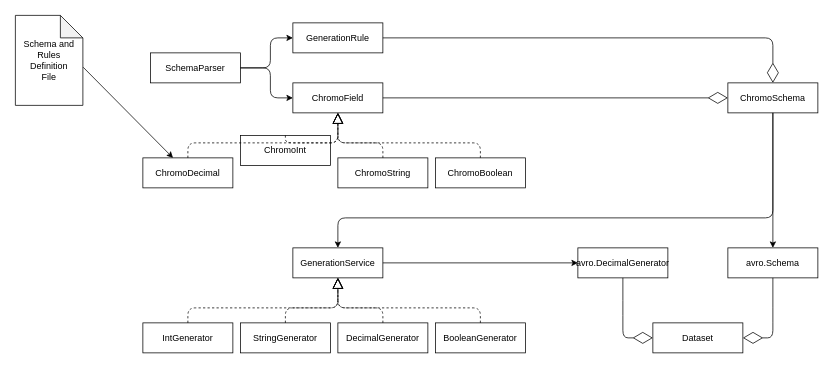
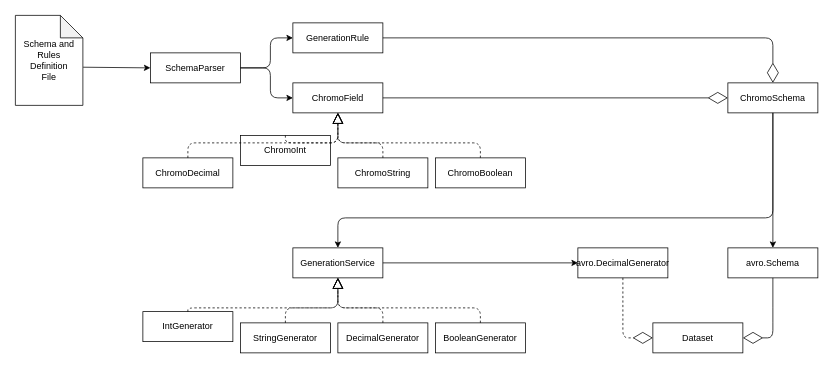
(99, 83) -> (114, 68)
(623, 314) -> (623, 314)
(188, 338) -> (188, 327)
